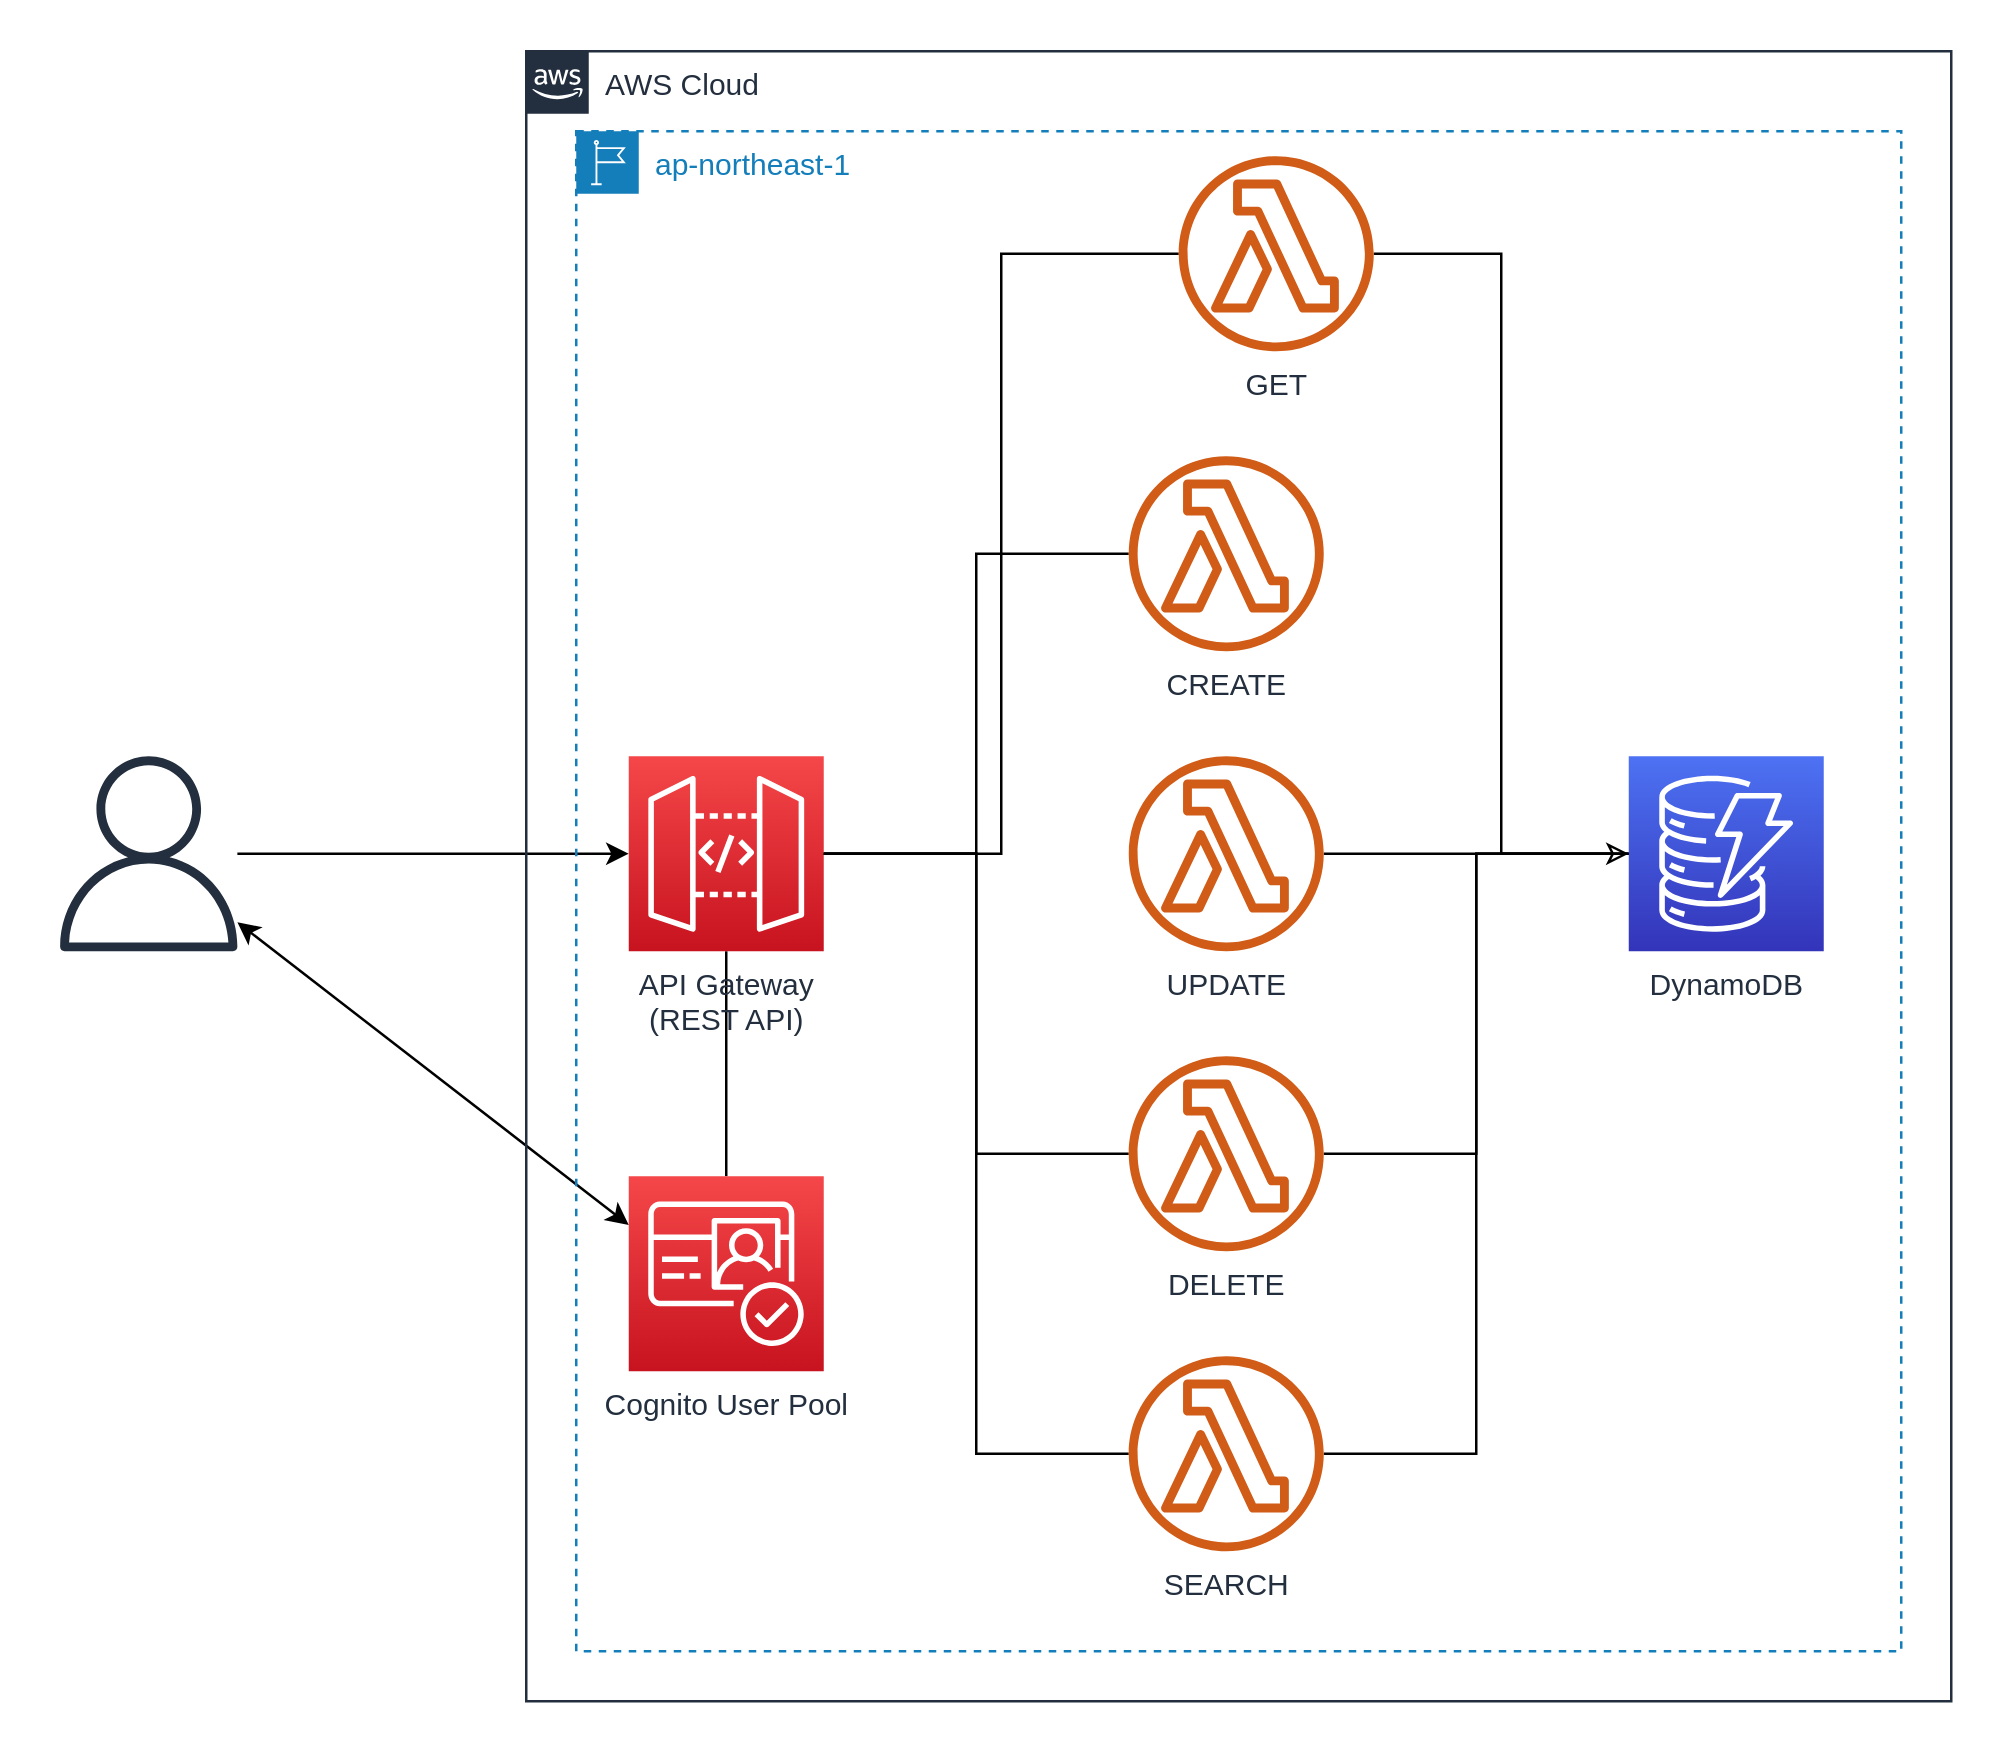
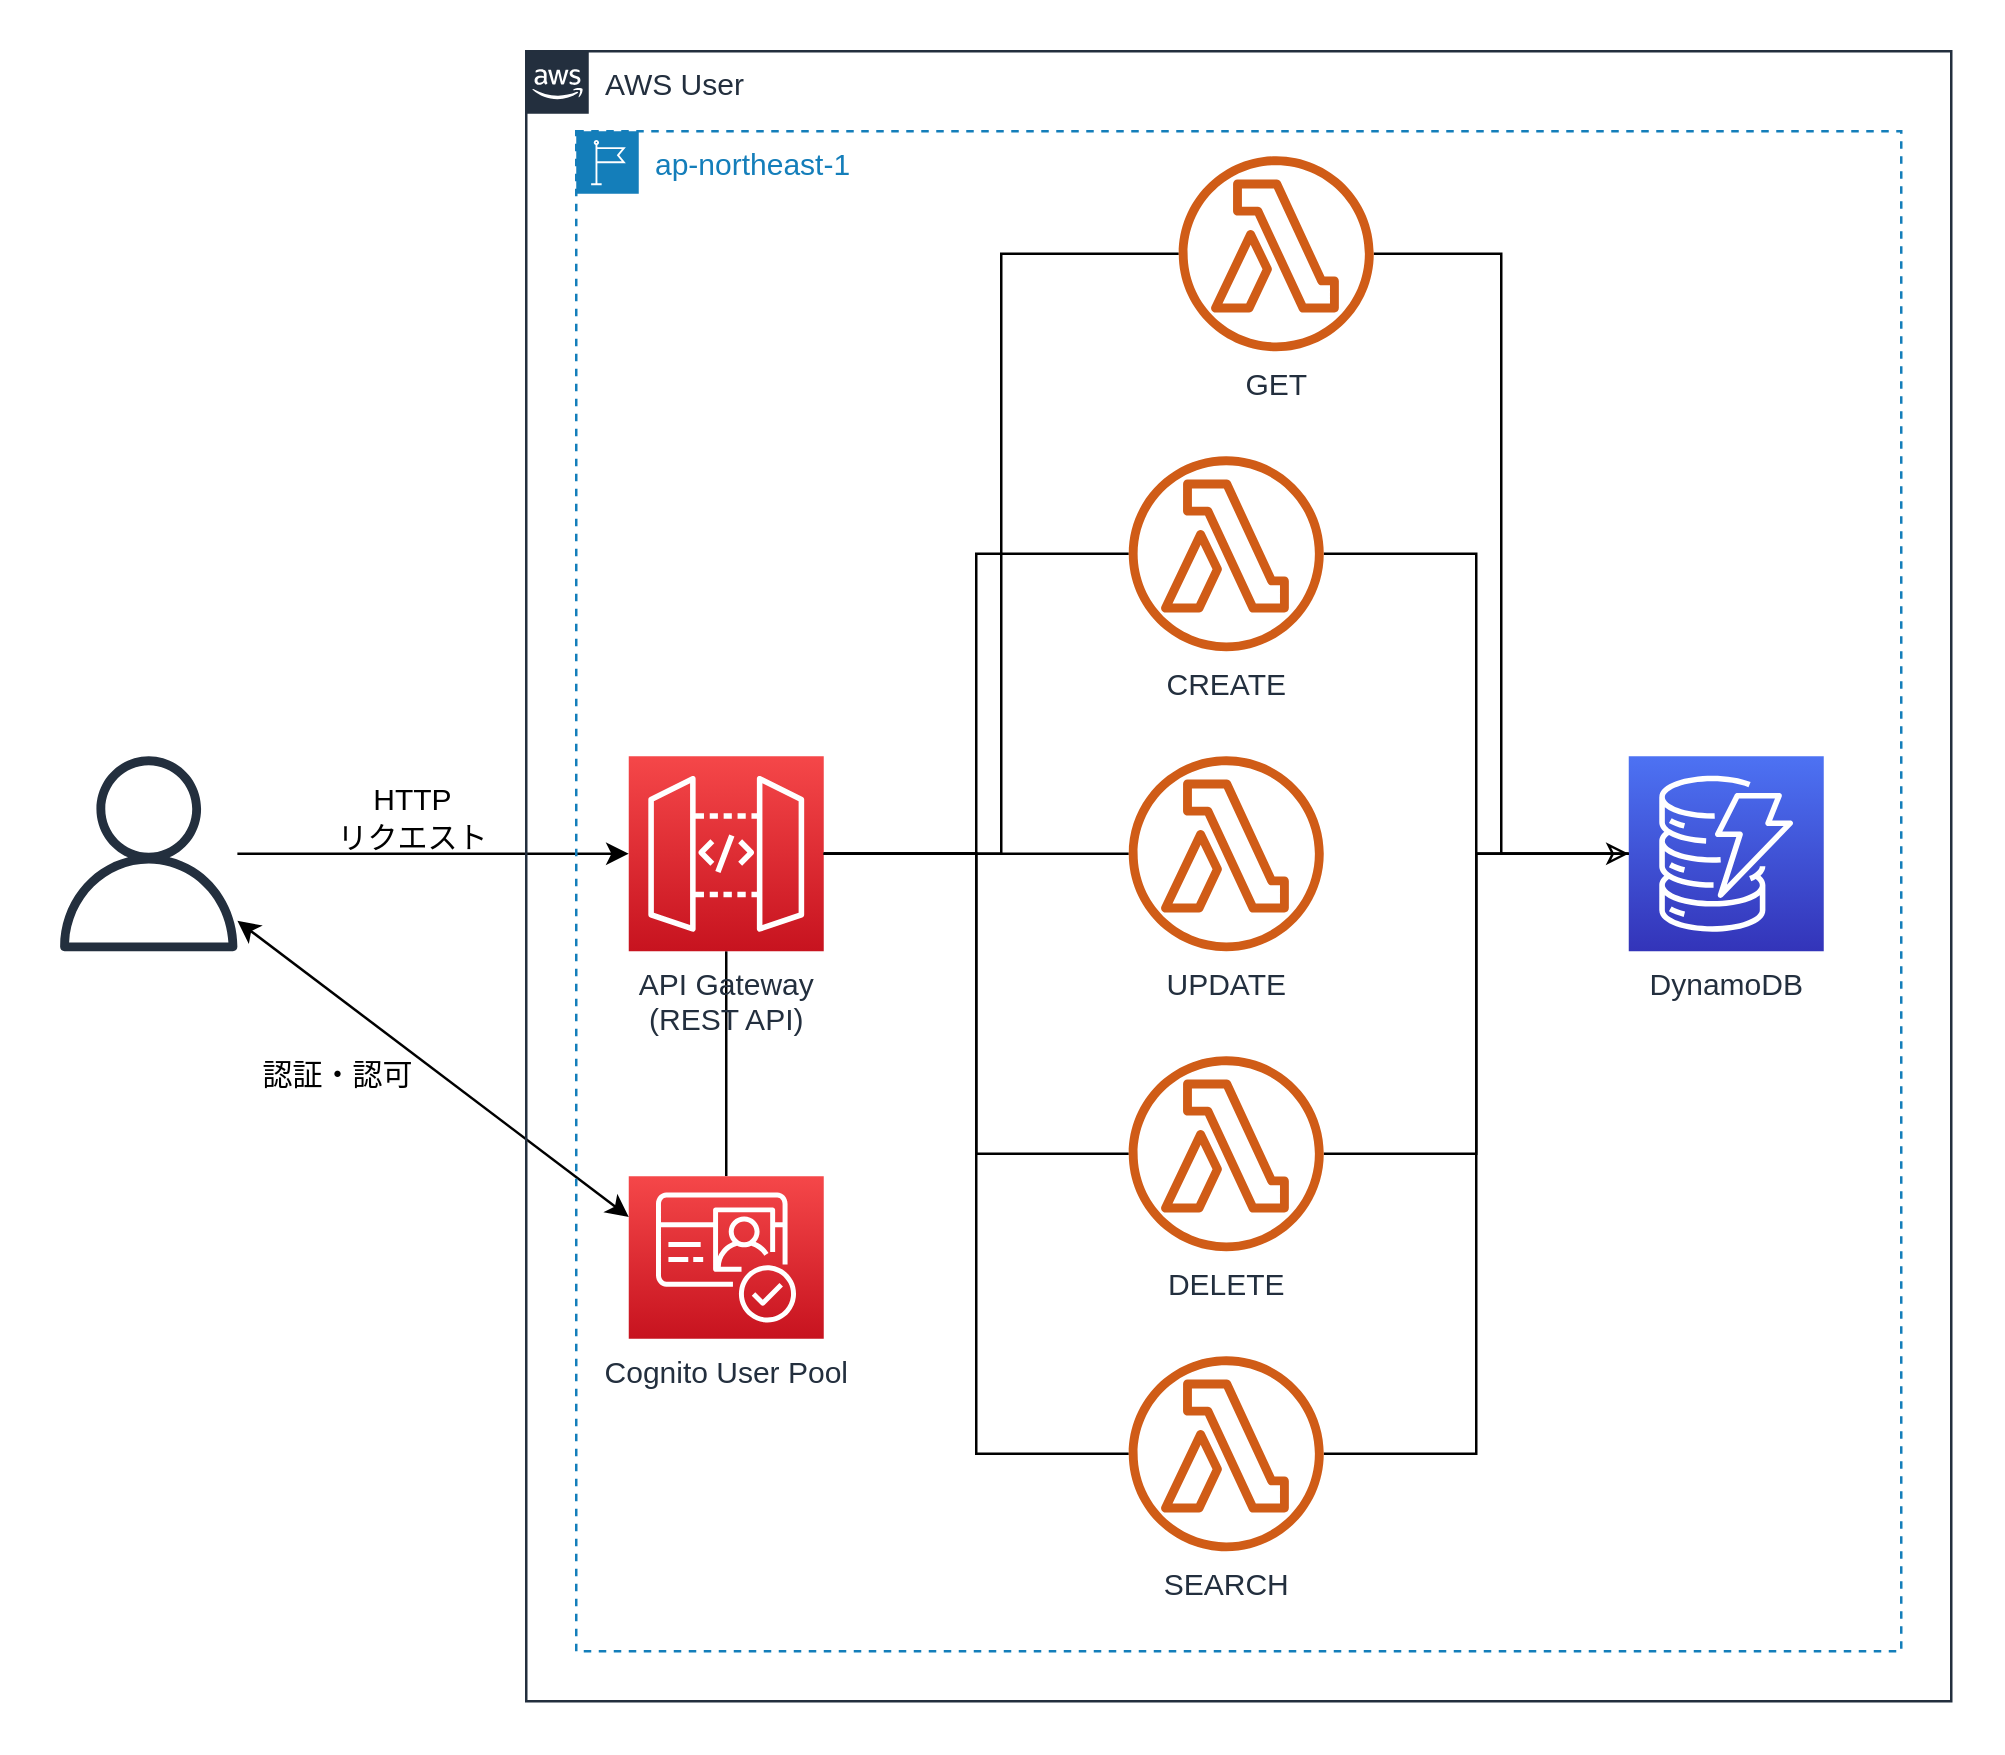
(674, 87) -> (670, 87)
none -> (1476, 625)
none -> (414, 819)
(1397, 854) -> (1066, 854)
none -> (339, 1076)
(726, 1274) -> (726, 1258)
